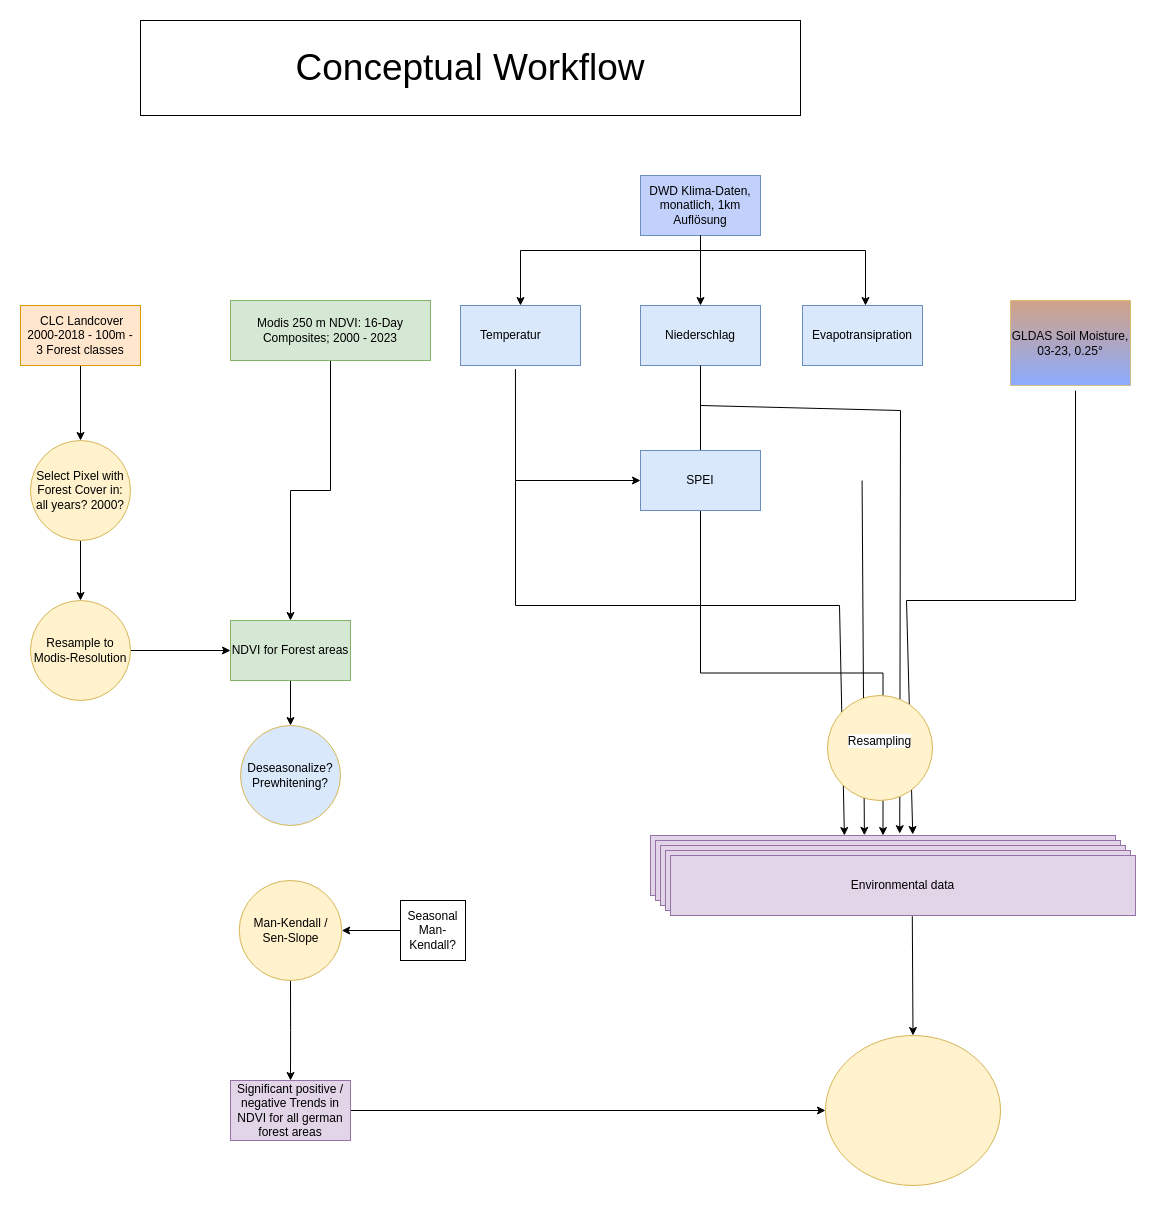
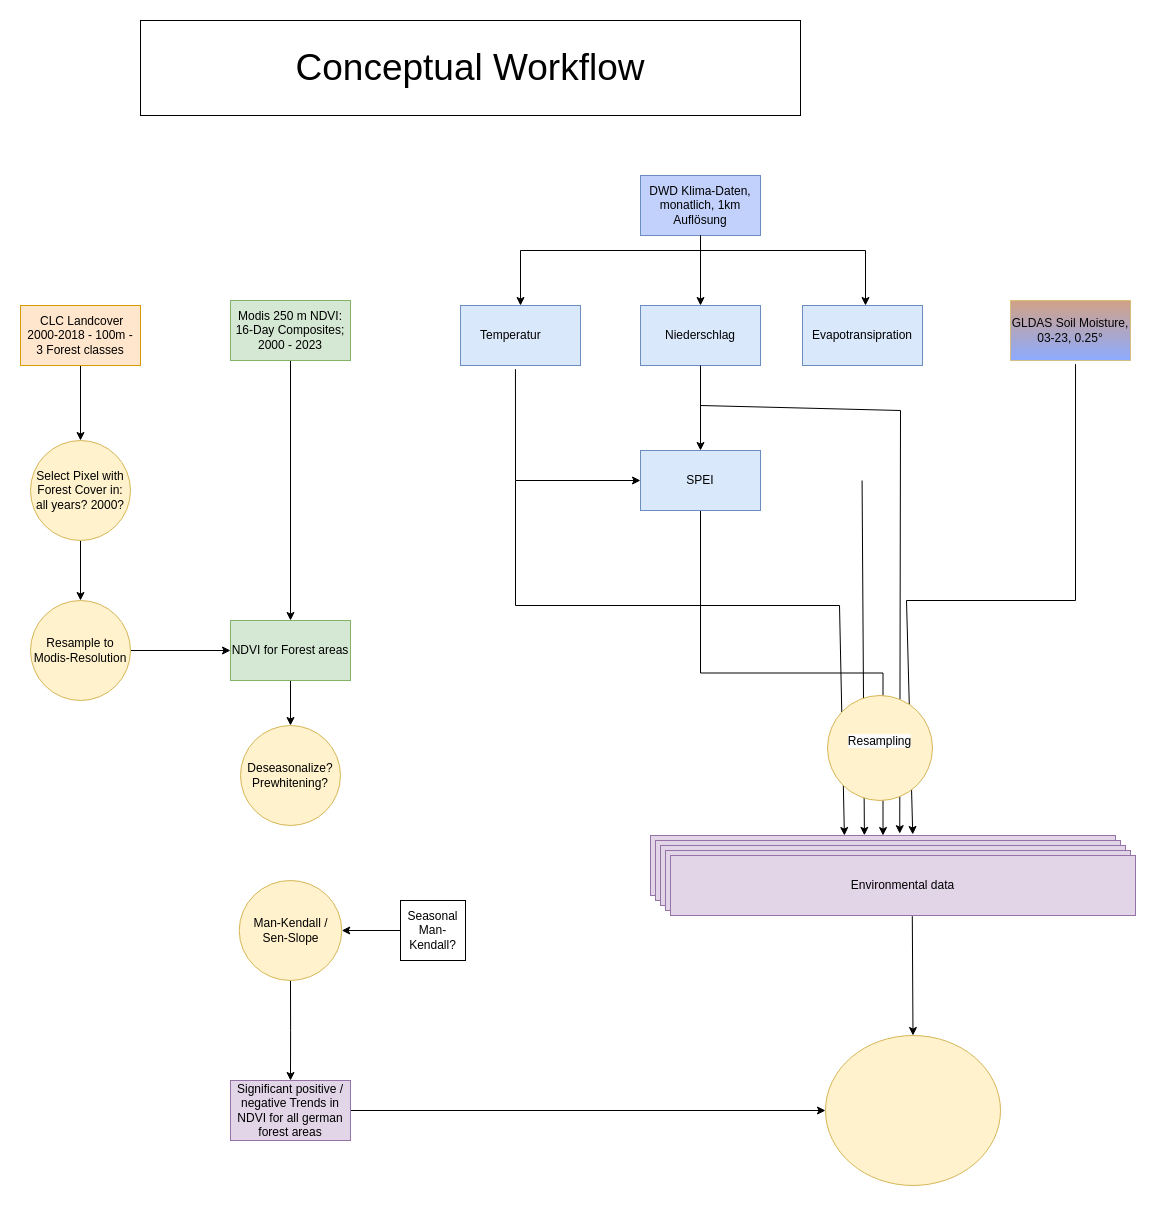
(331, 331) -> (291, 331)
(1071, 343) -> (1071, 331)
(701, 445) -> (701, 442)
(291, 776) -> (291, 776)
